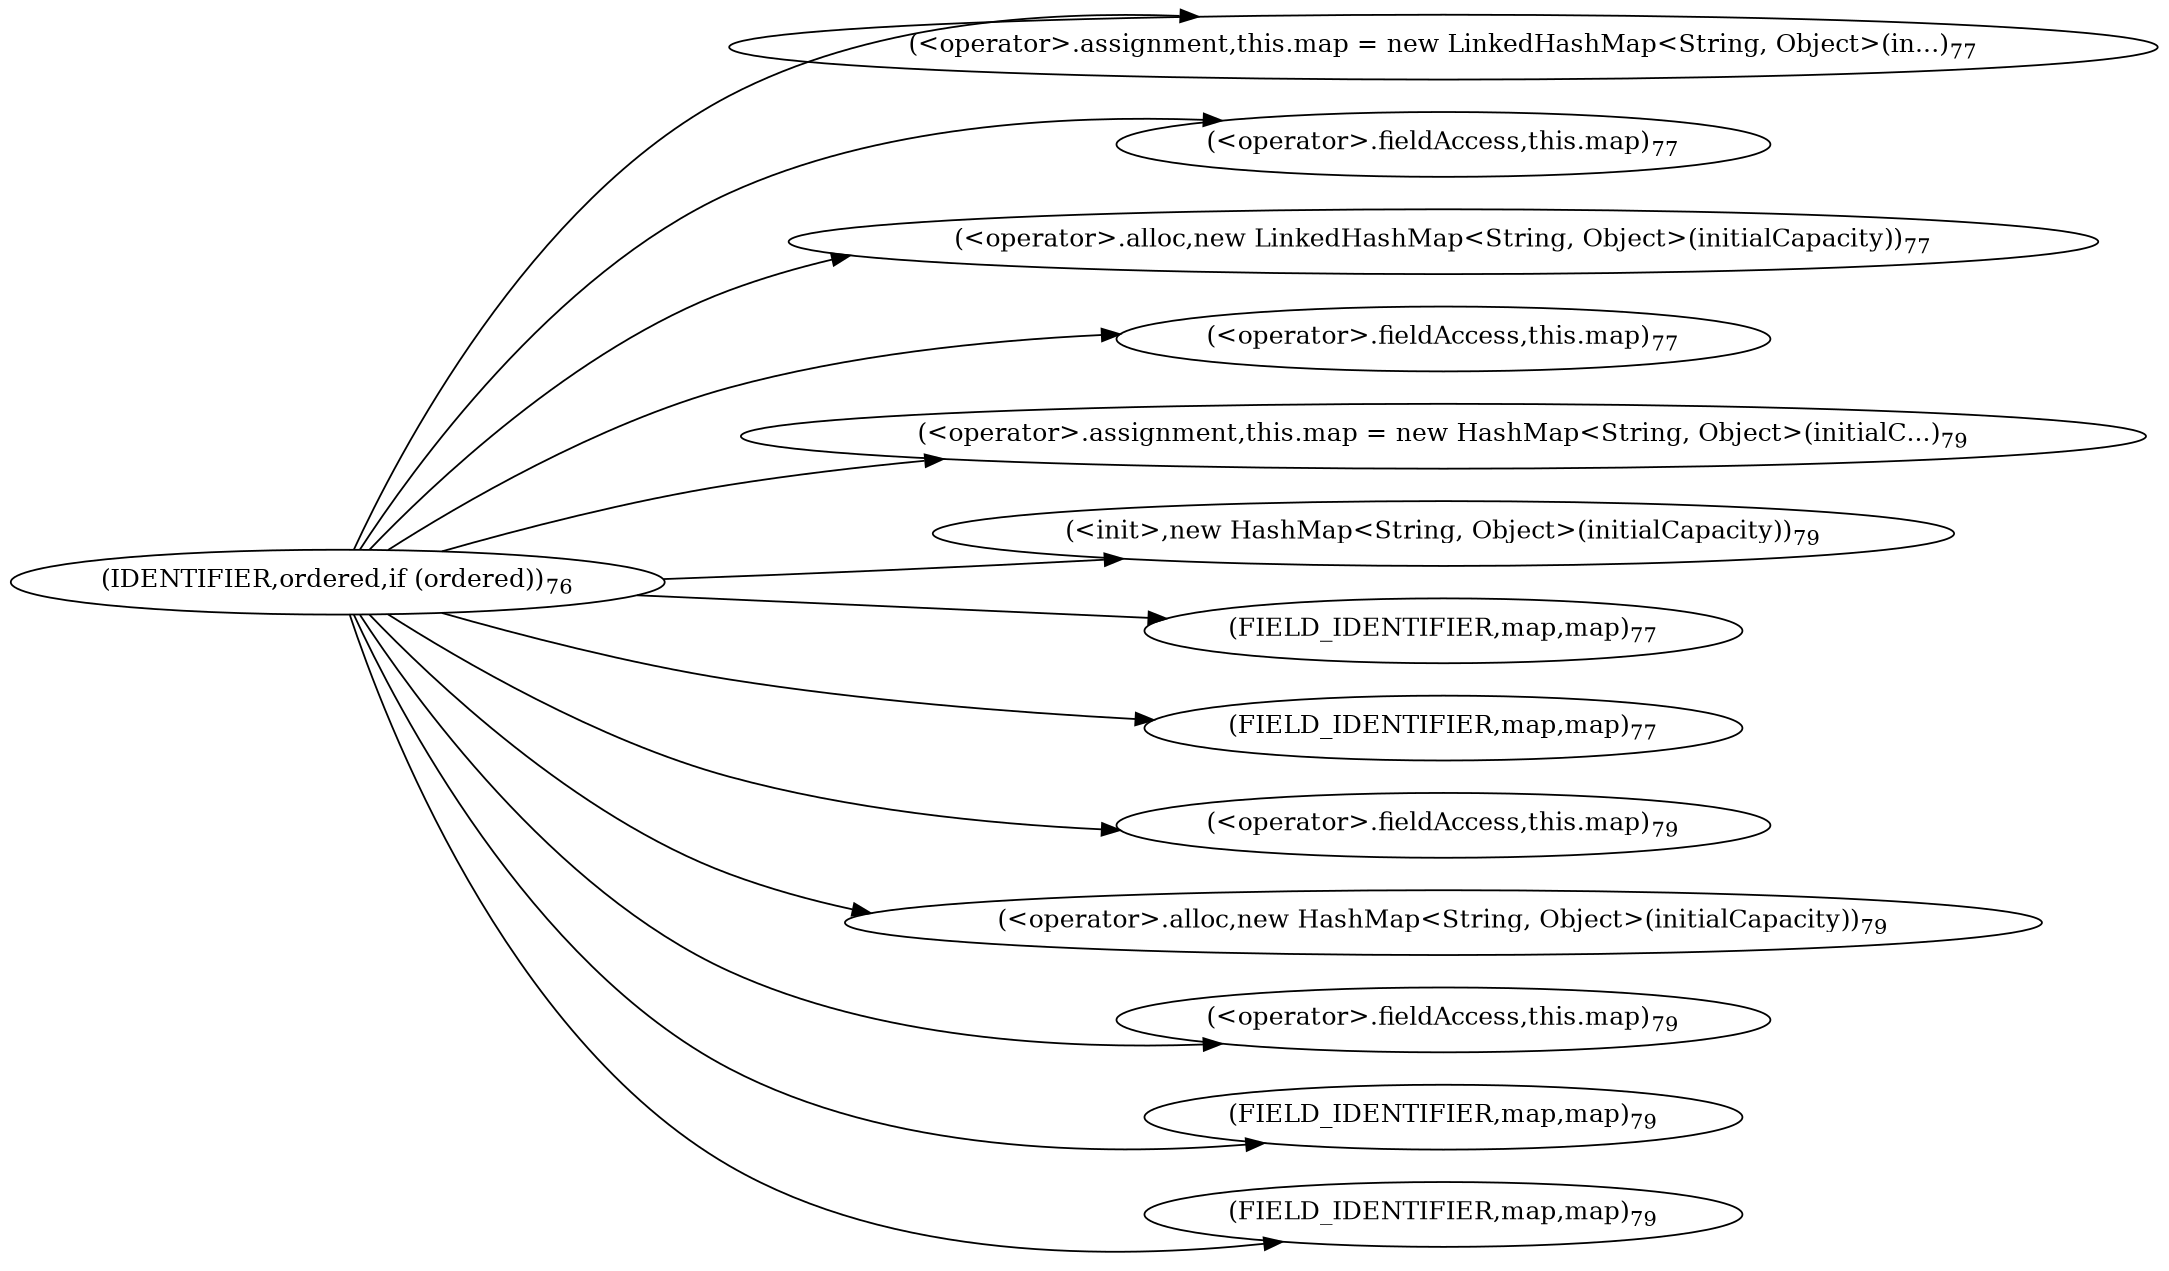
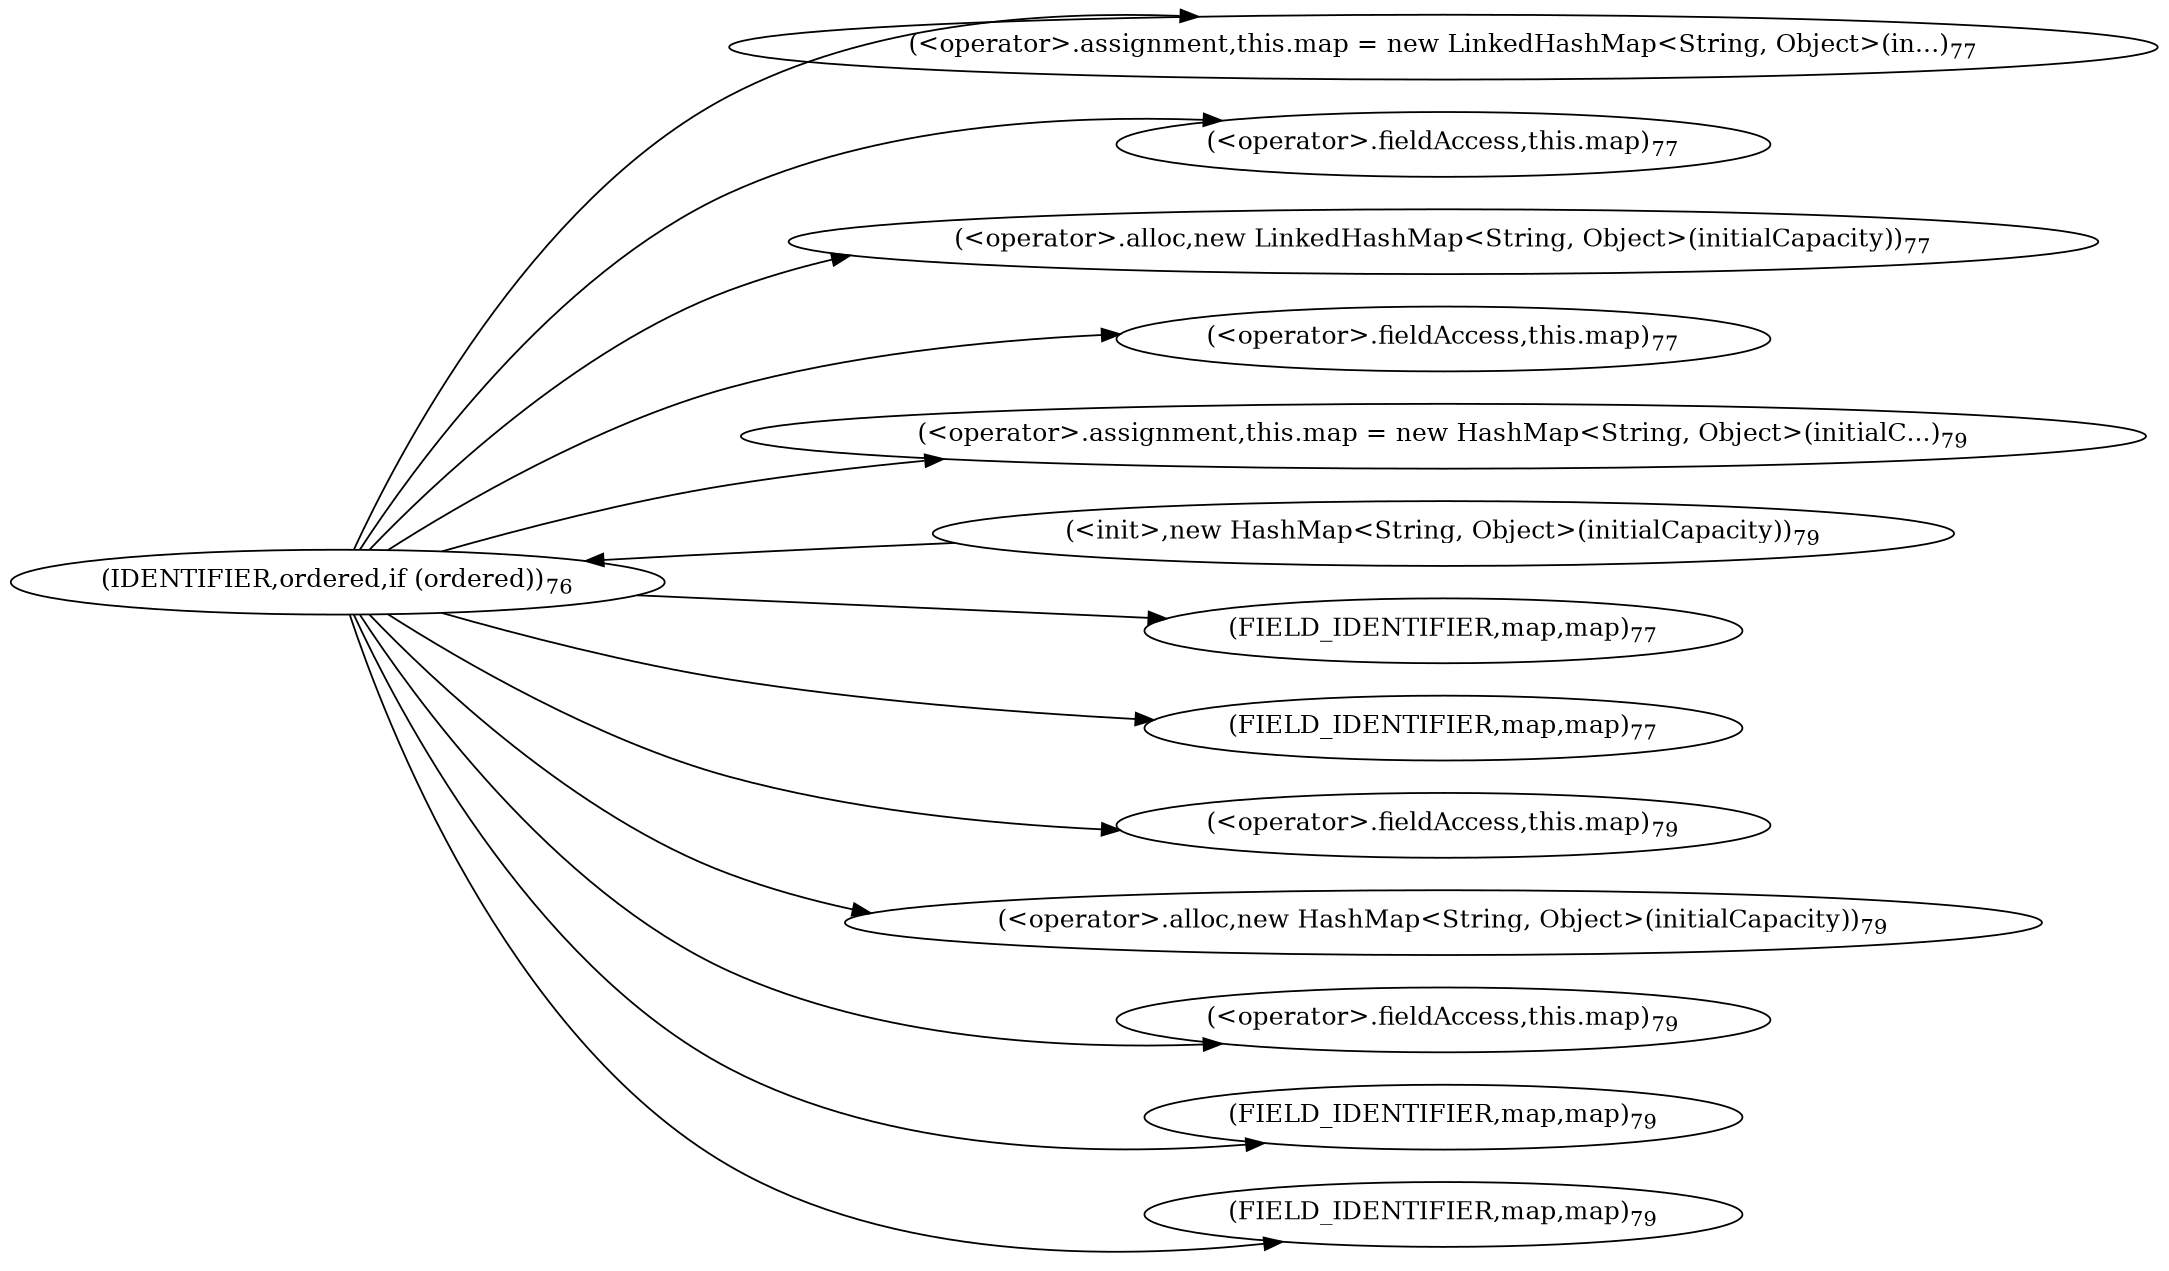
(884, 570) -> (779, 551)
